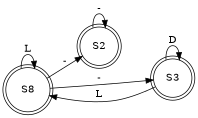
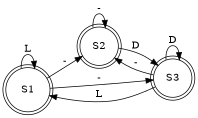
none -> (136, 53)
none -> (136, 70)
(28, 90) -> (28, 90)
